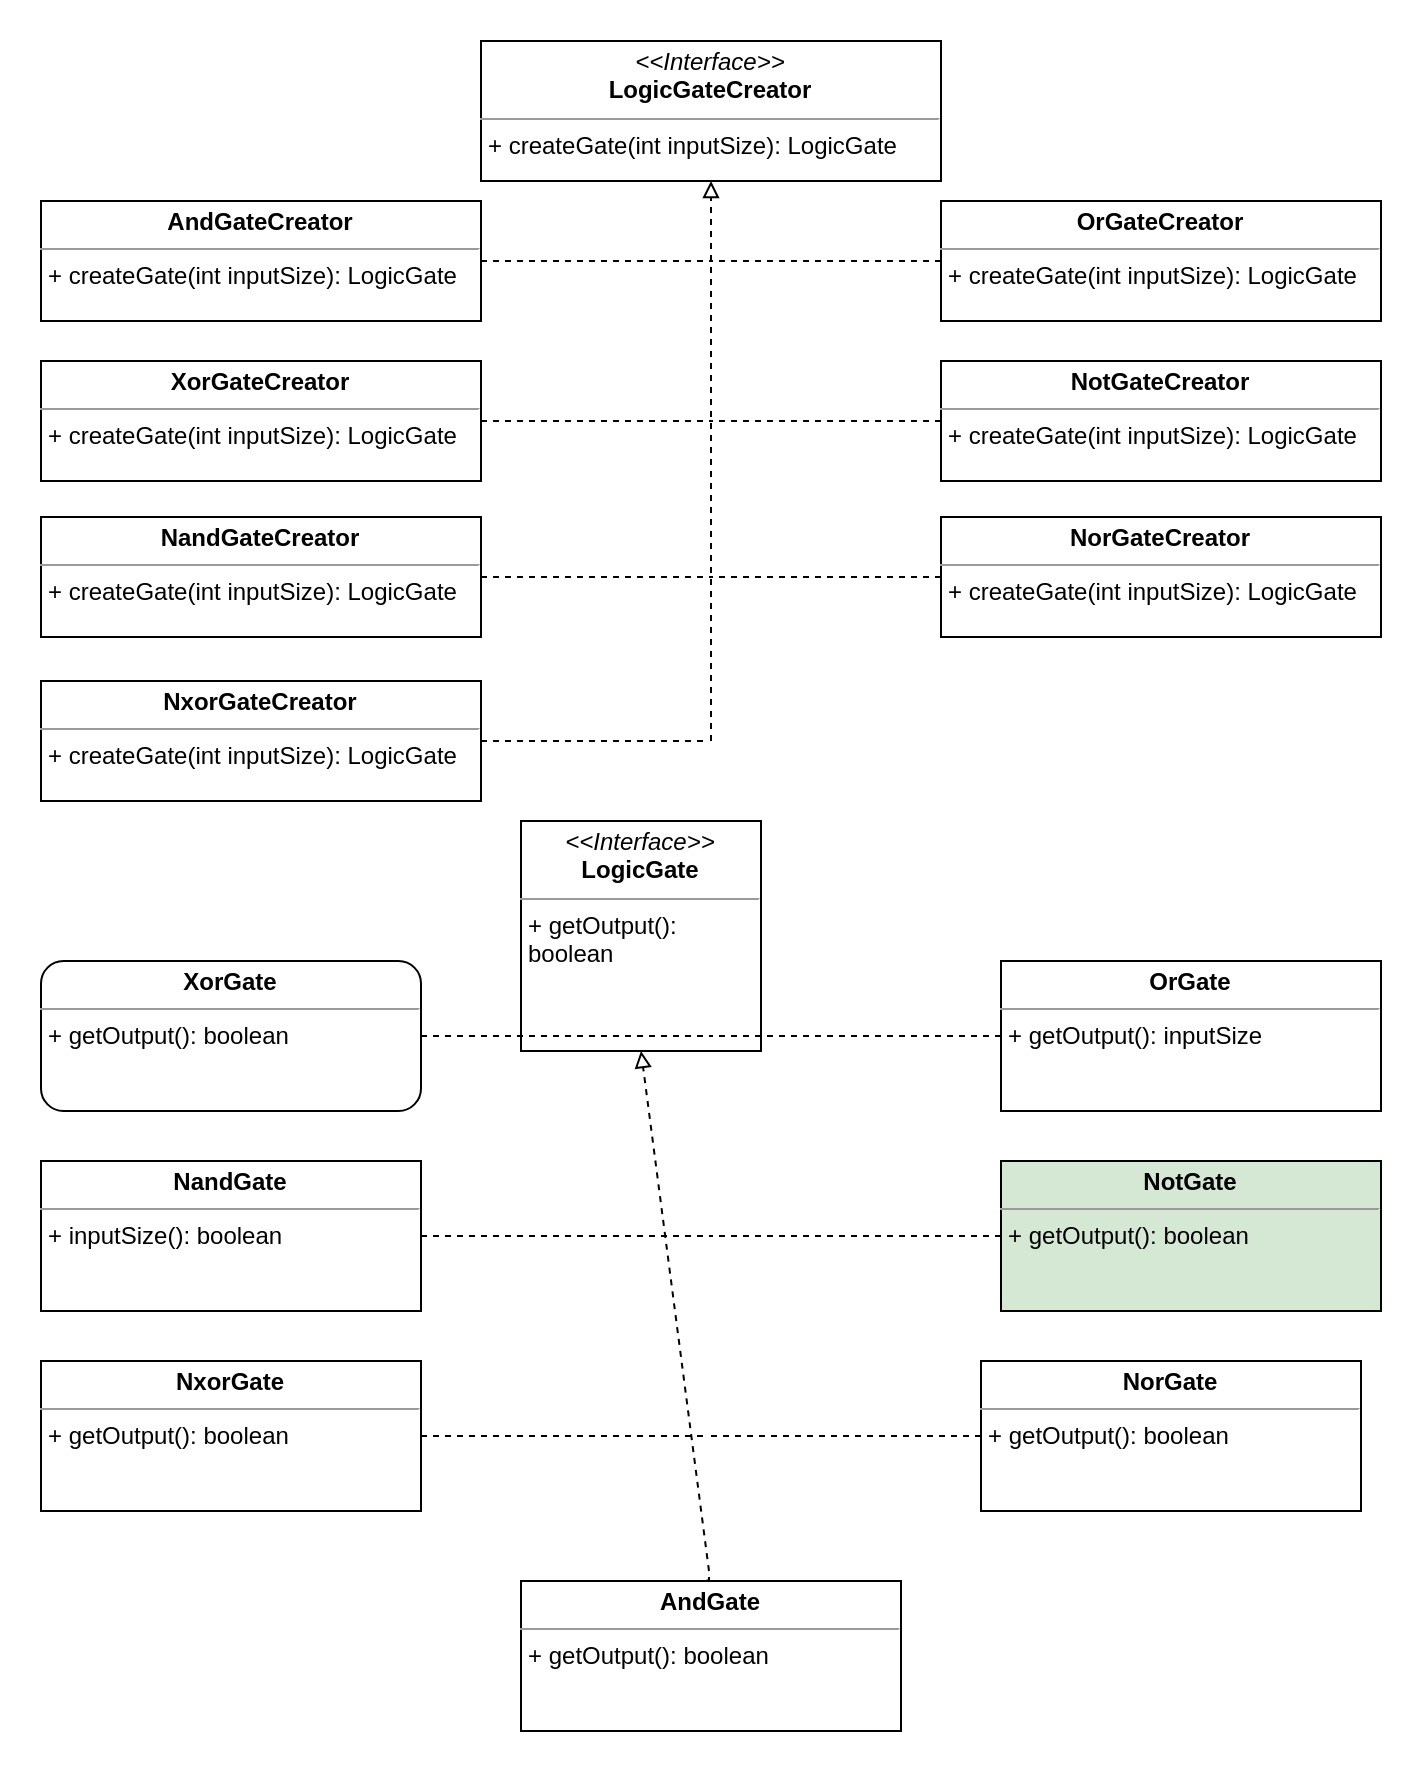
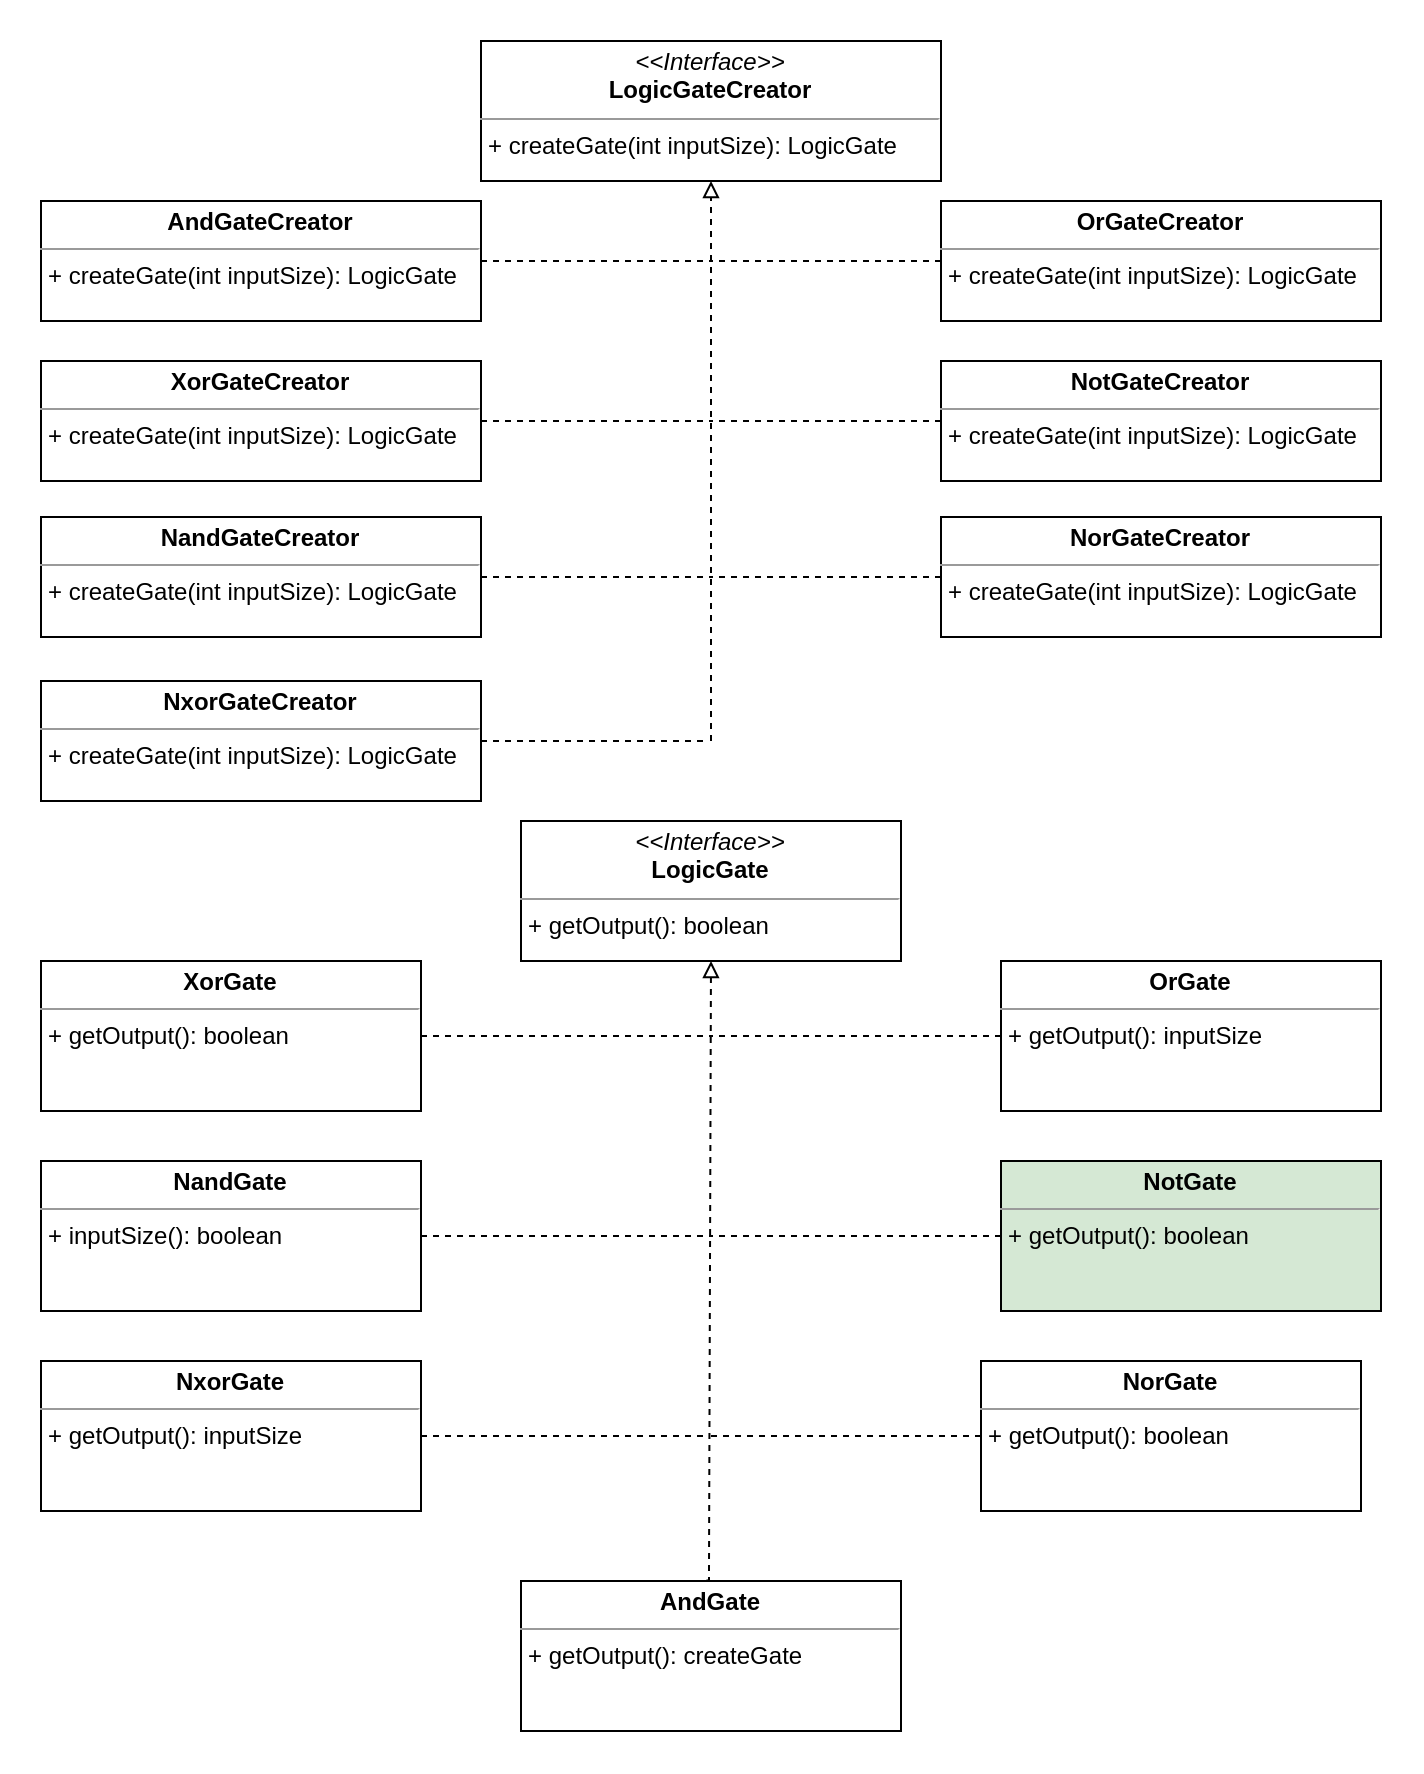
(641, 936) -> (711, 891)
(231, 1036) -> (231, 1036)
(176, 1390) -> (187, 1390)
(656, 1610) -> (680, 1610)
